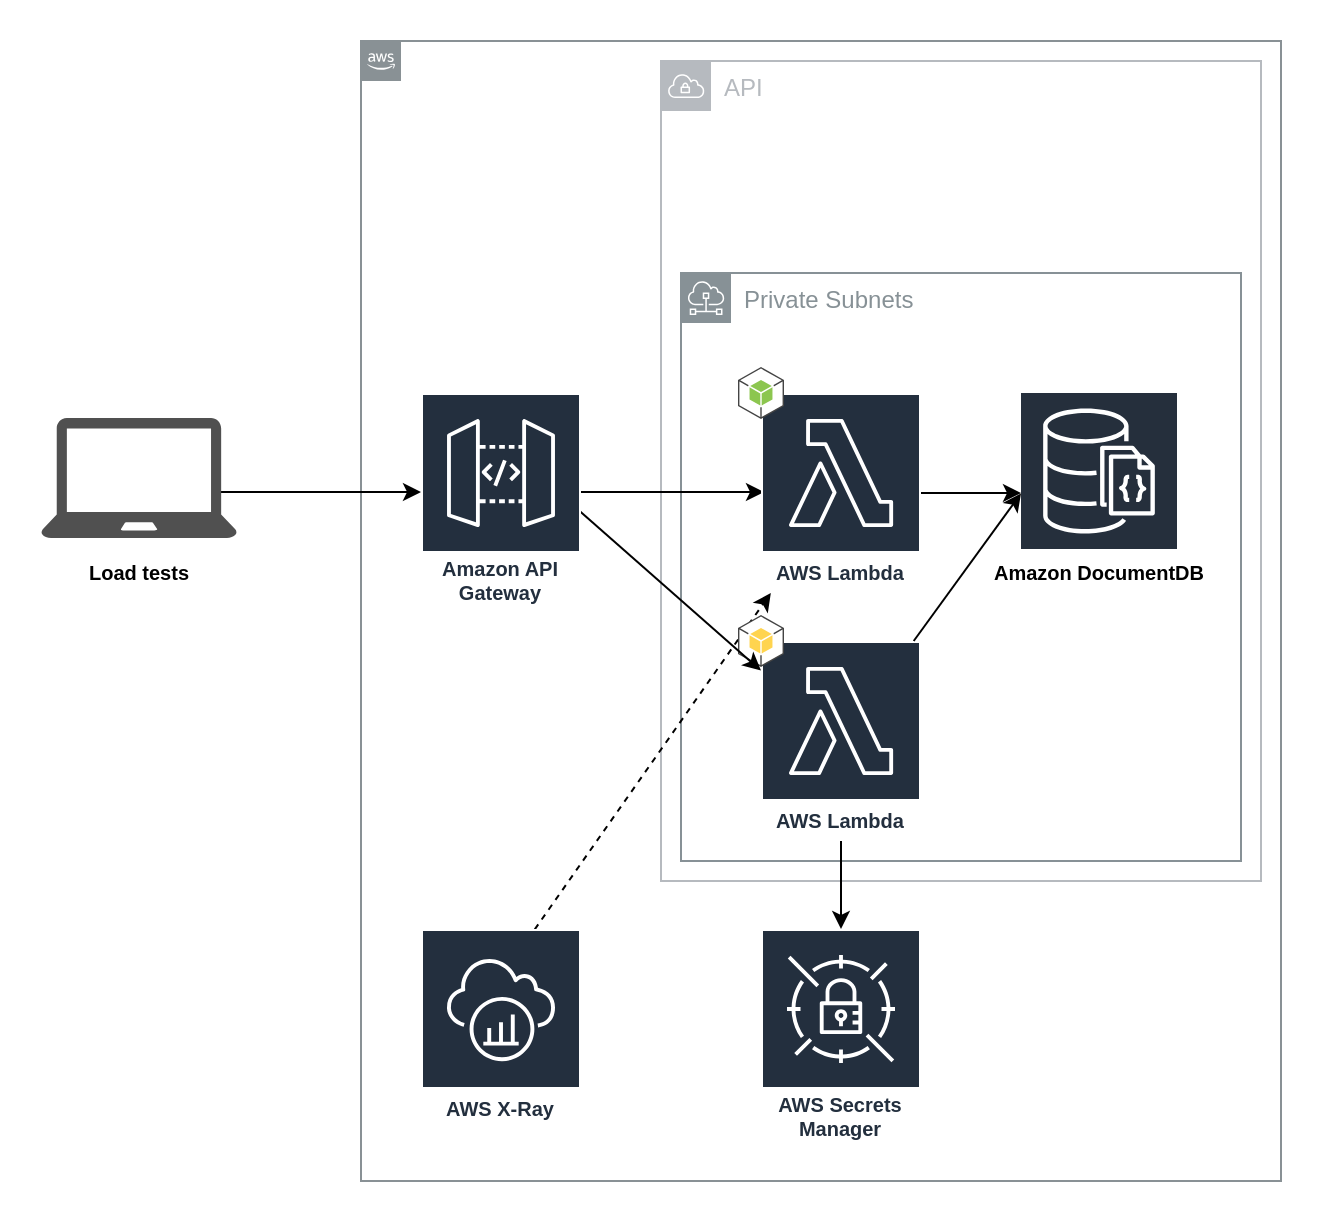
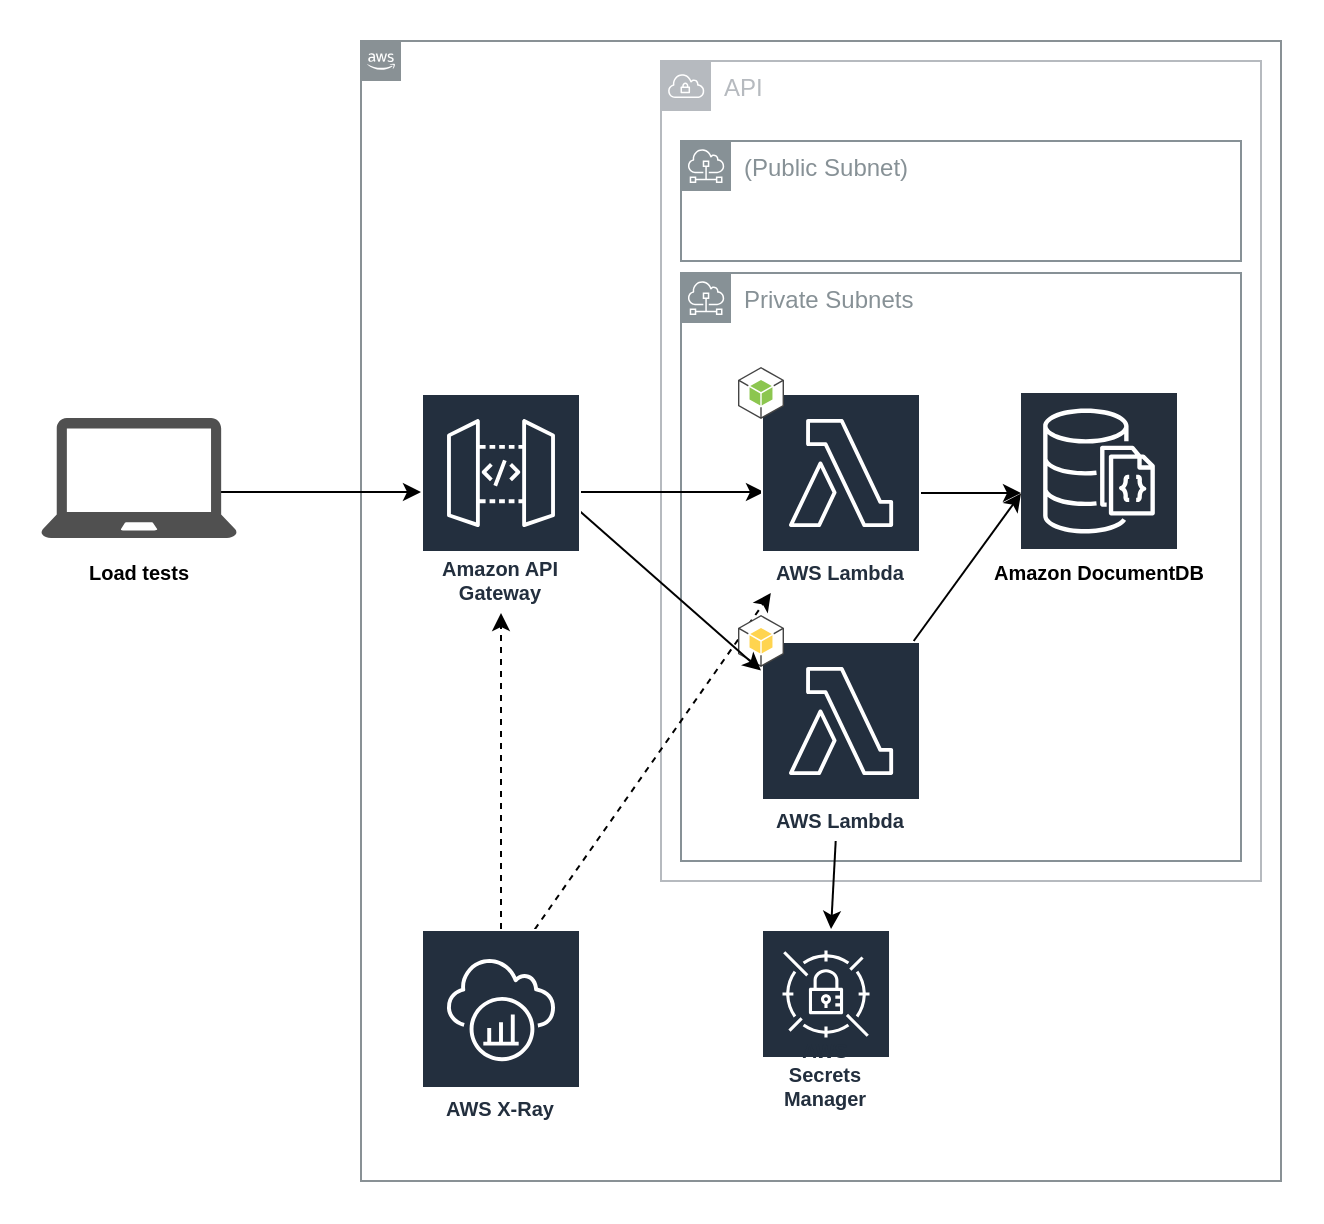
none -> (961, 201)
none -> (501, 778)
(841, 1039) -> (826, 1024)
